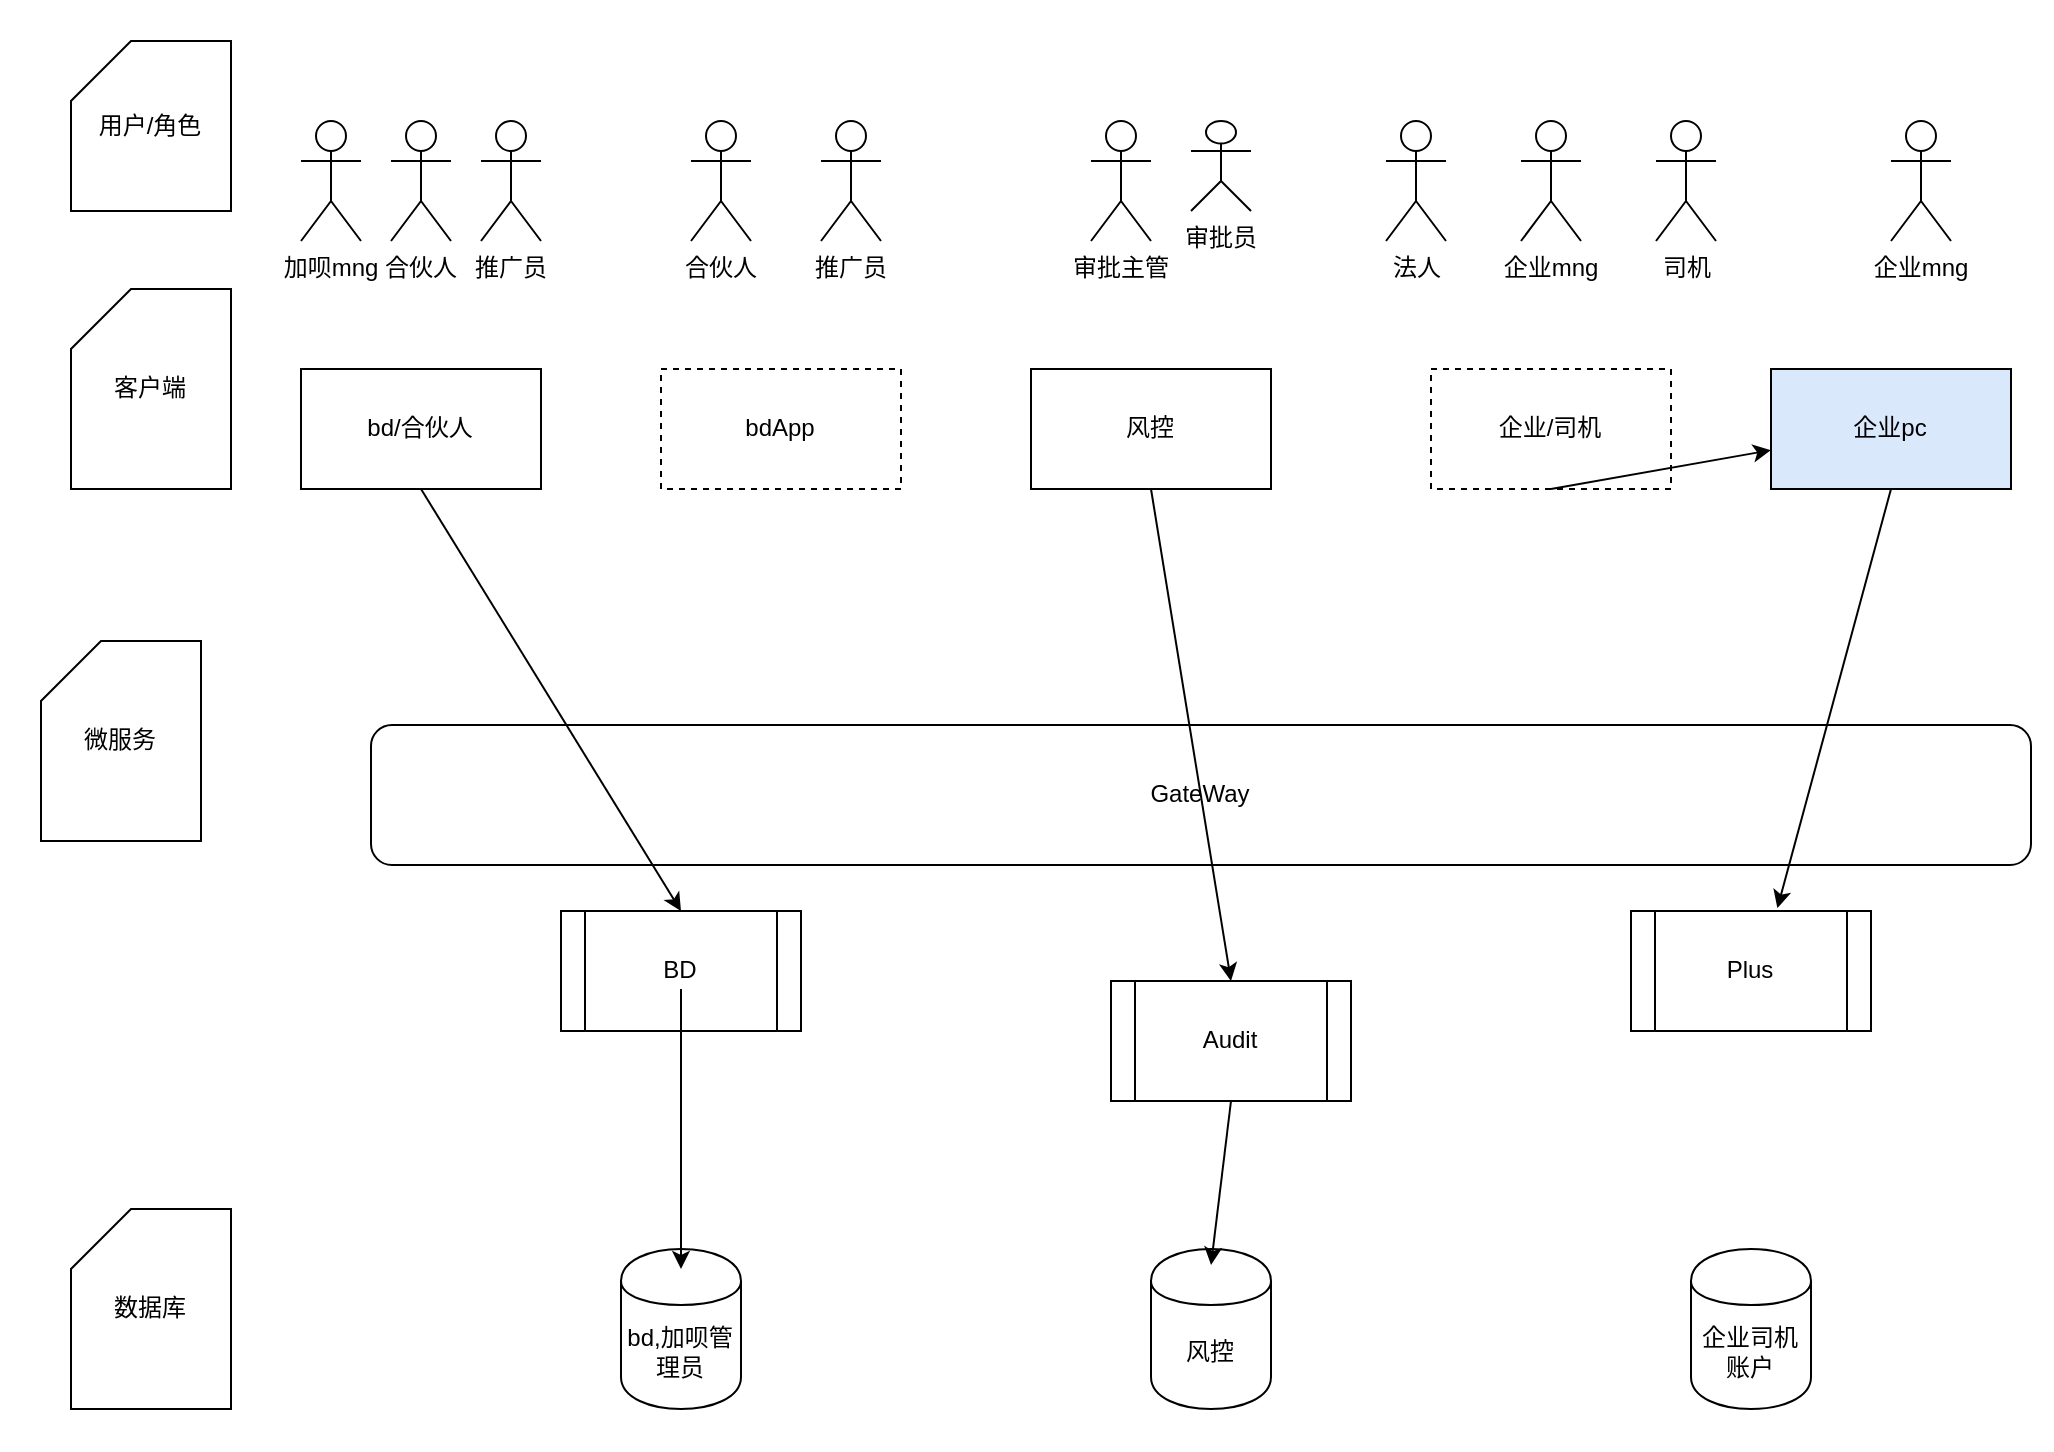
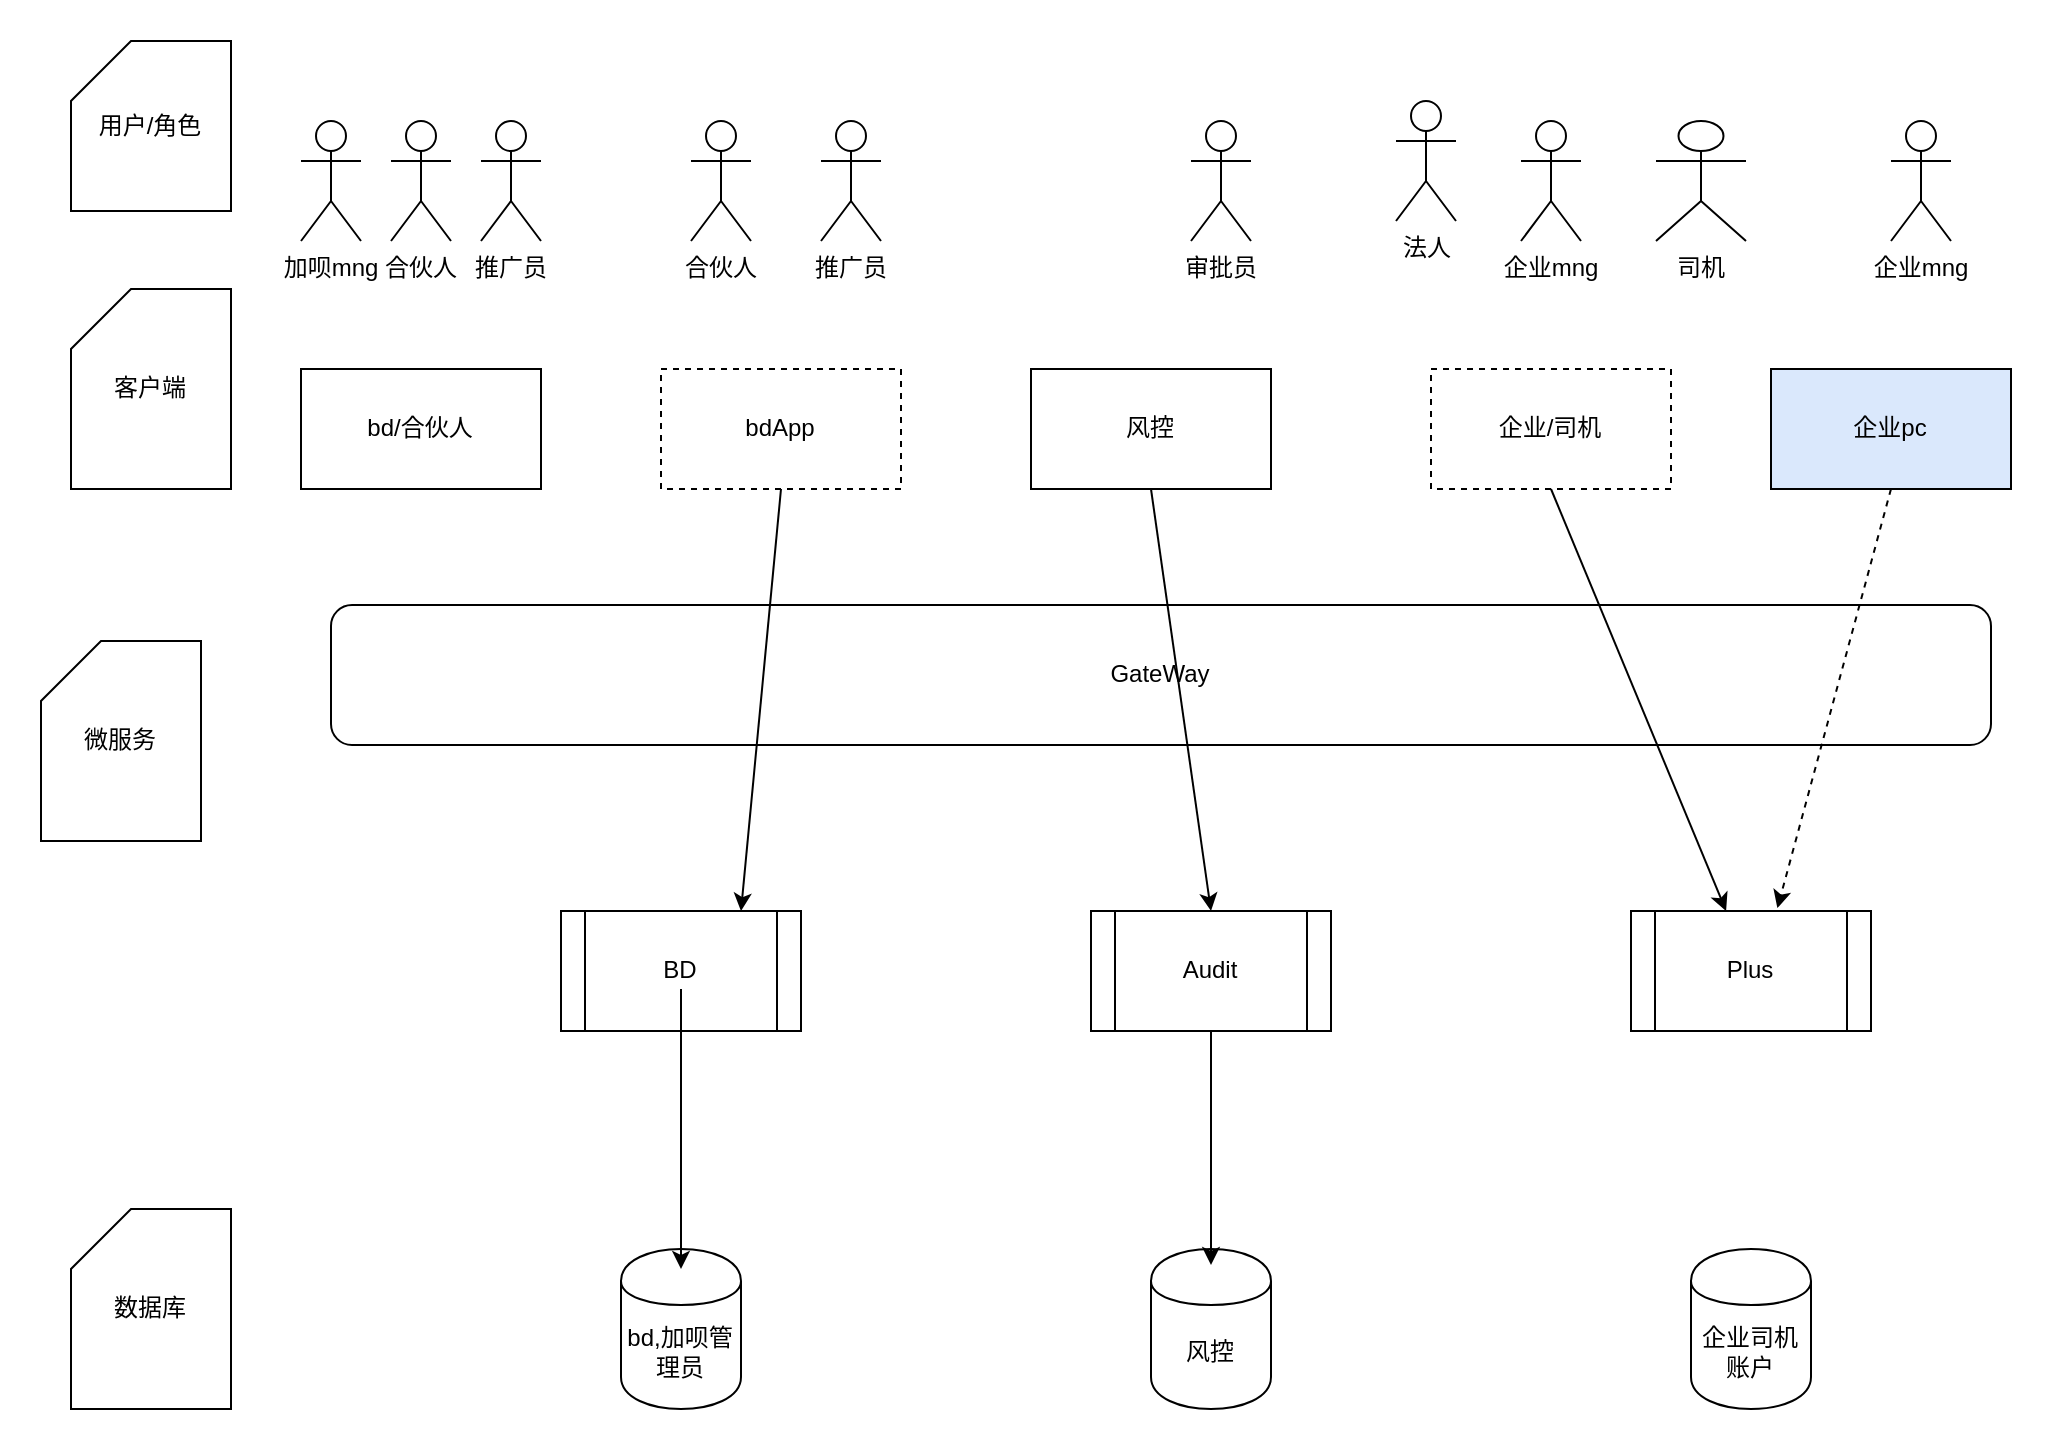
(1221, 166) -> (1221, 181)
(1121, 181) -> none
(1416, 181) -> (1426, 161)
(1686, 181) -> (1701, 181)
(1655, 471) -> (1636, 694)
none -> (762, 693)
(1835, 694) -> (1835, 694)
(548, 695) -> none
(1201, 795) -> (1161, 675)
(1231, 1041) -> (1211, 971)
